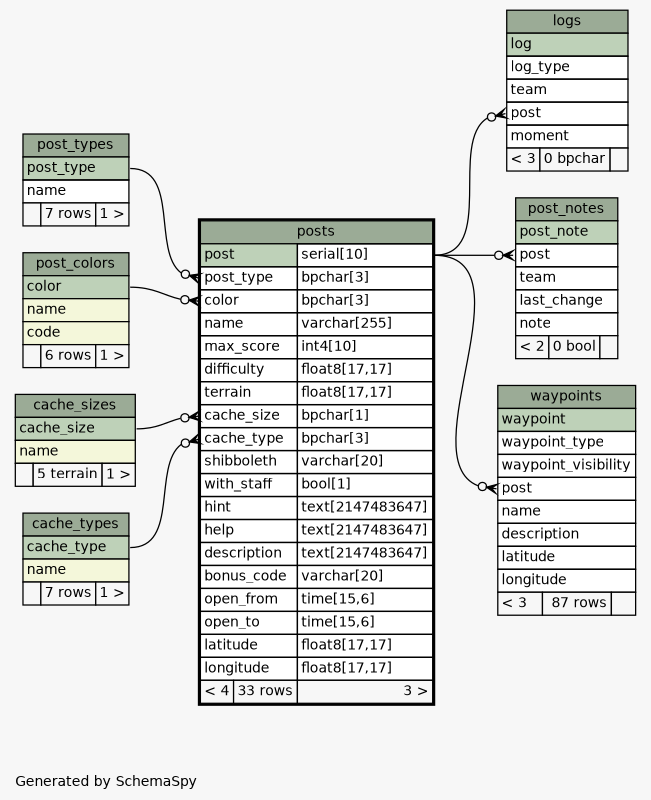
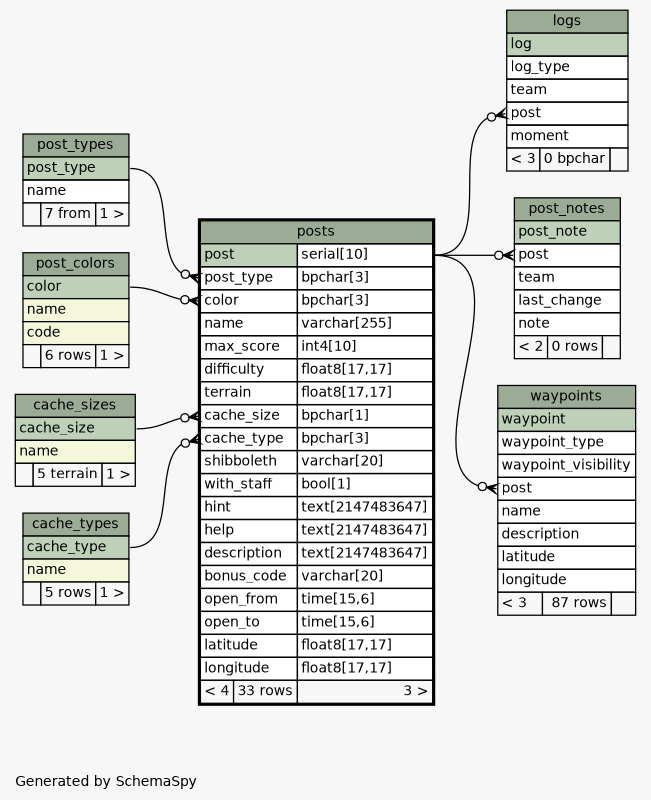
(68, 214) -> (68, 214)
(574, 347) -> (575, 347)
(68, 593) -> (68, 593)
